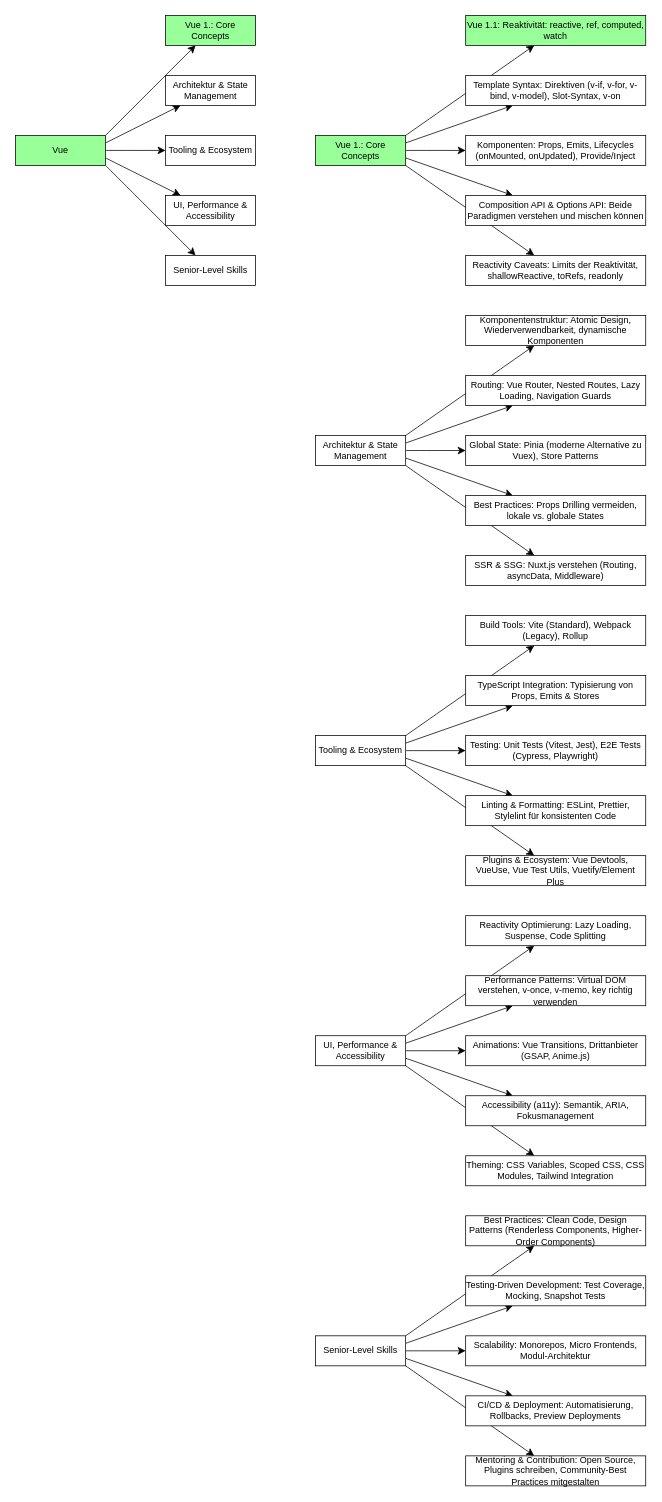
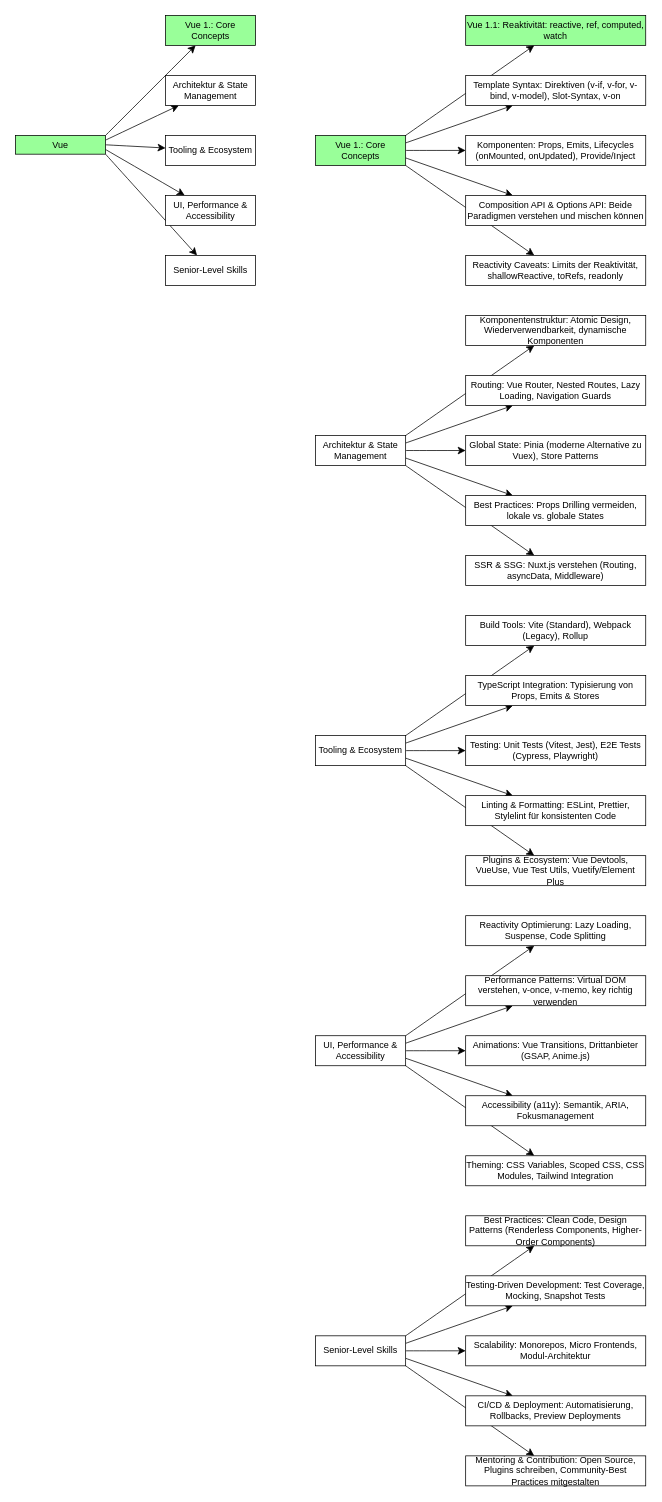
(60, 150) -> (60, 145)
